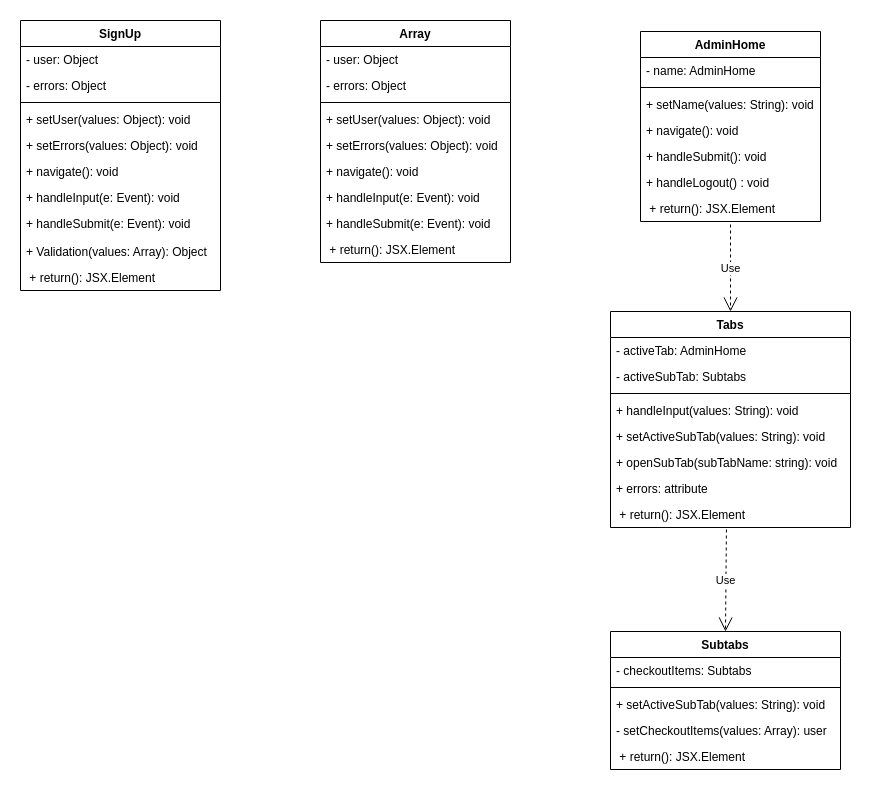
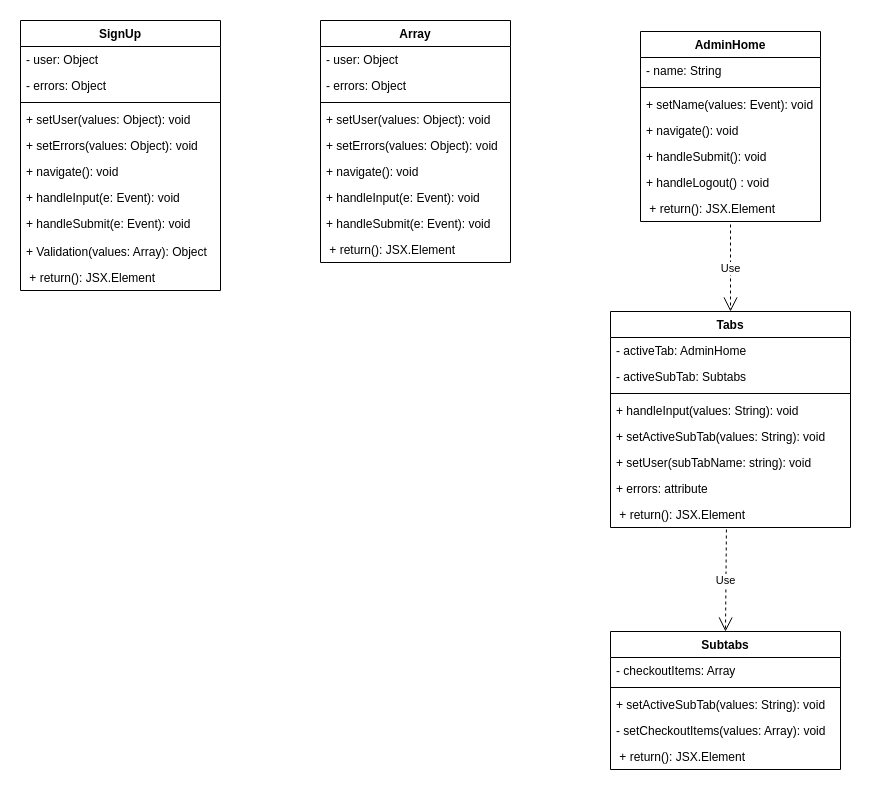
(697, 72) -> (687, 72)
(732, 113) -> (732, 113)
(732, 471) -> (723, 464)
(694, 672) -> (687, 672)
(727, 739) -> (727, 739)
